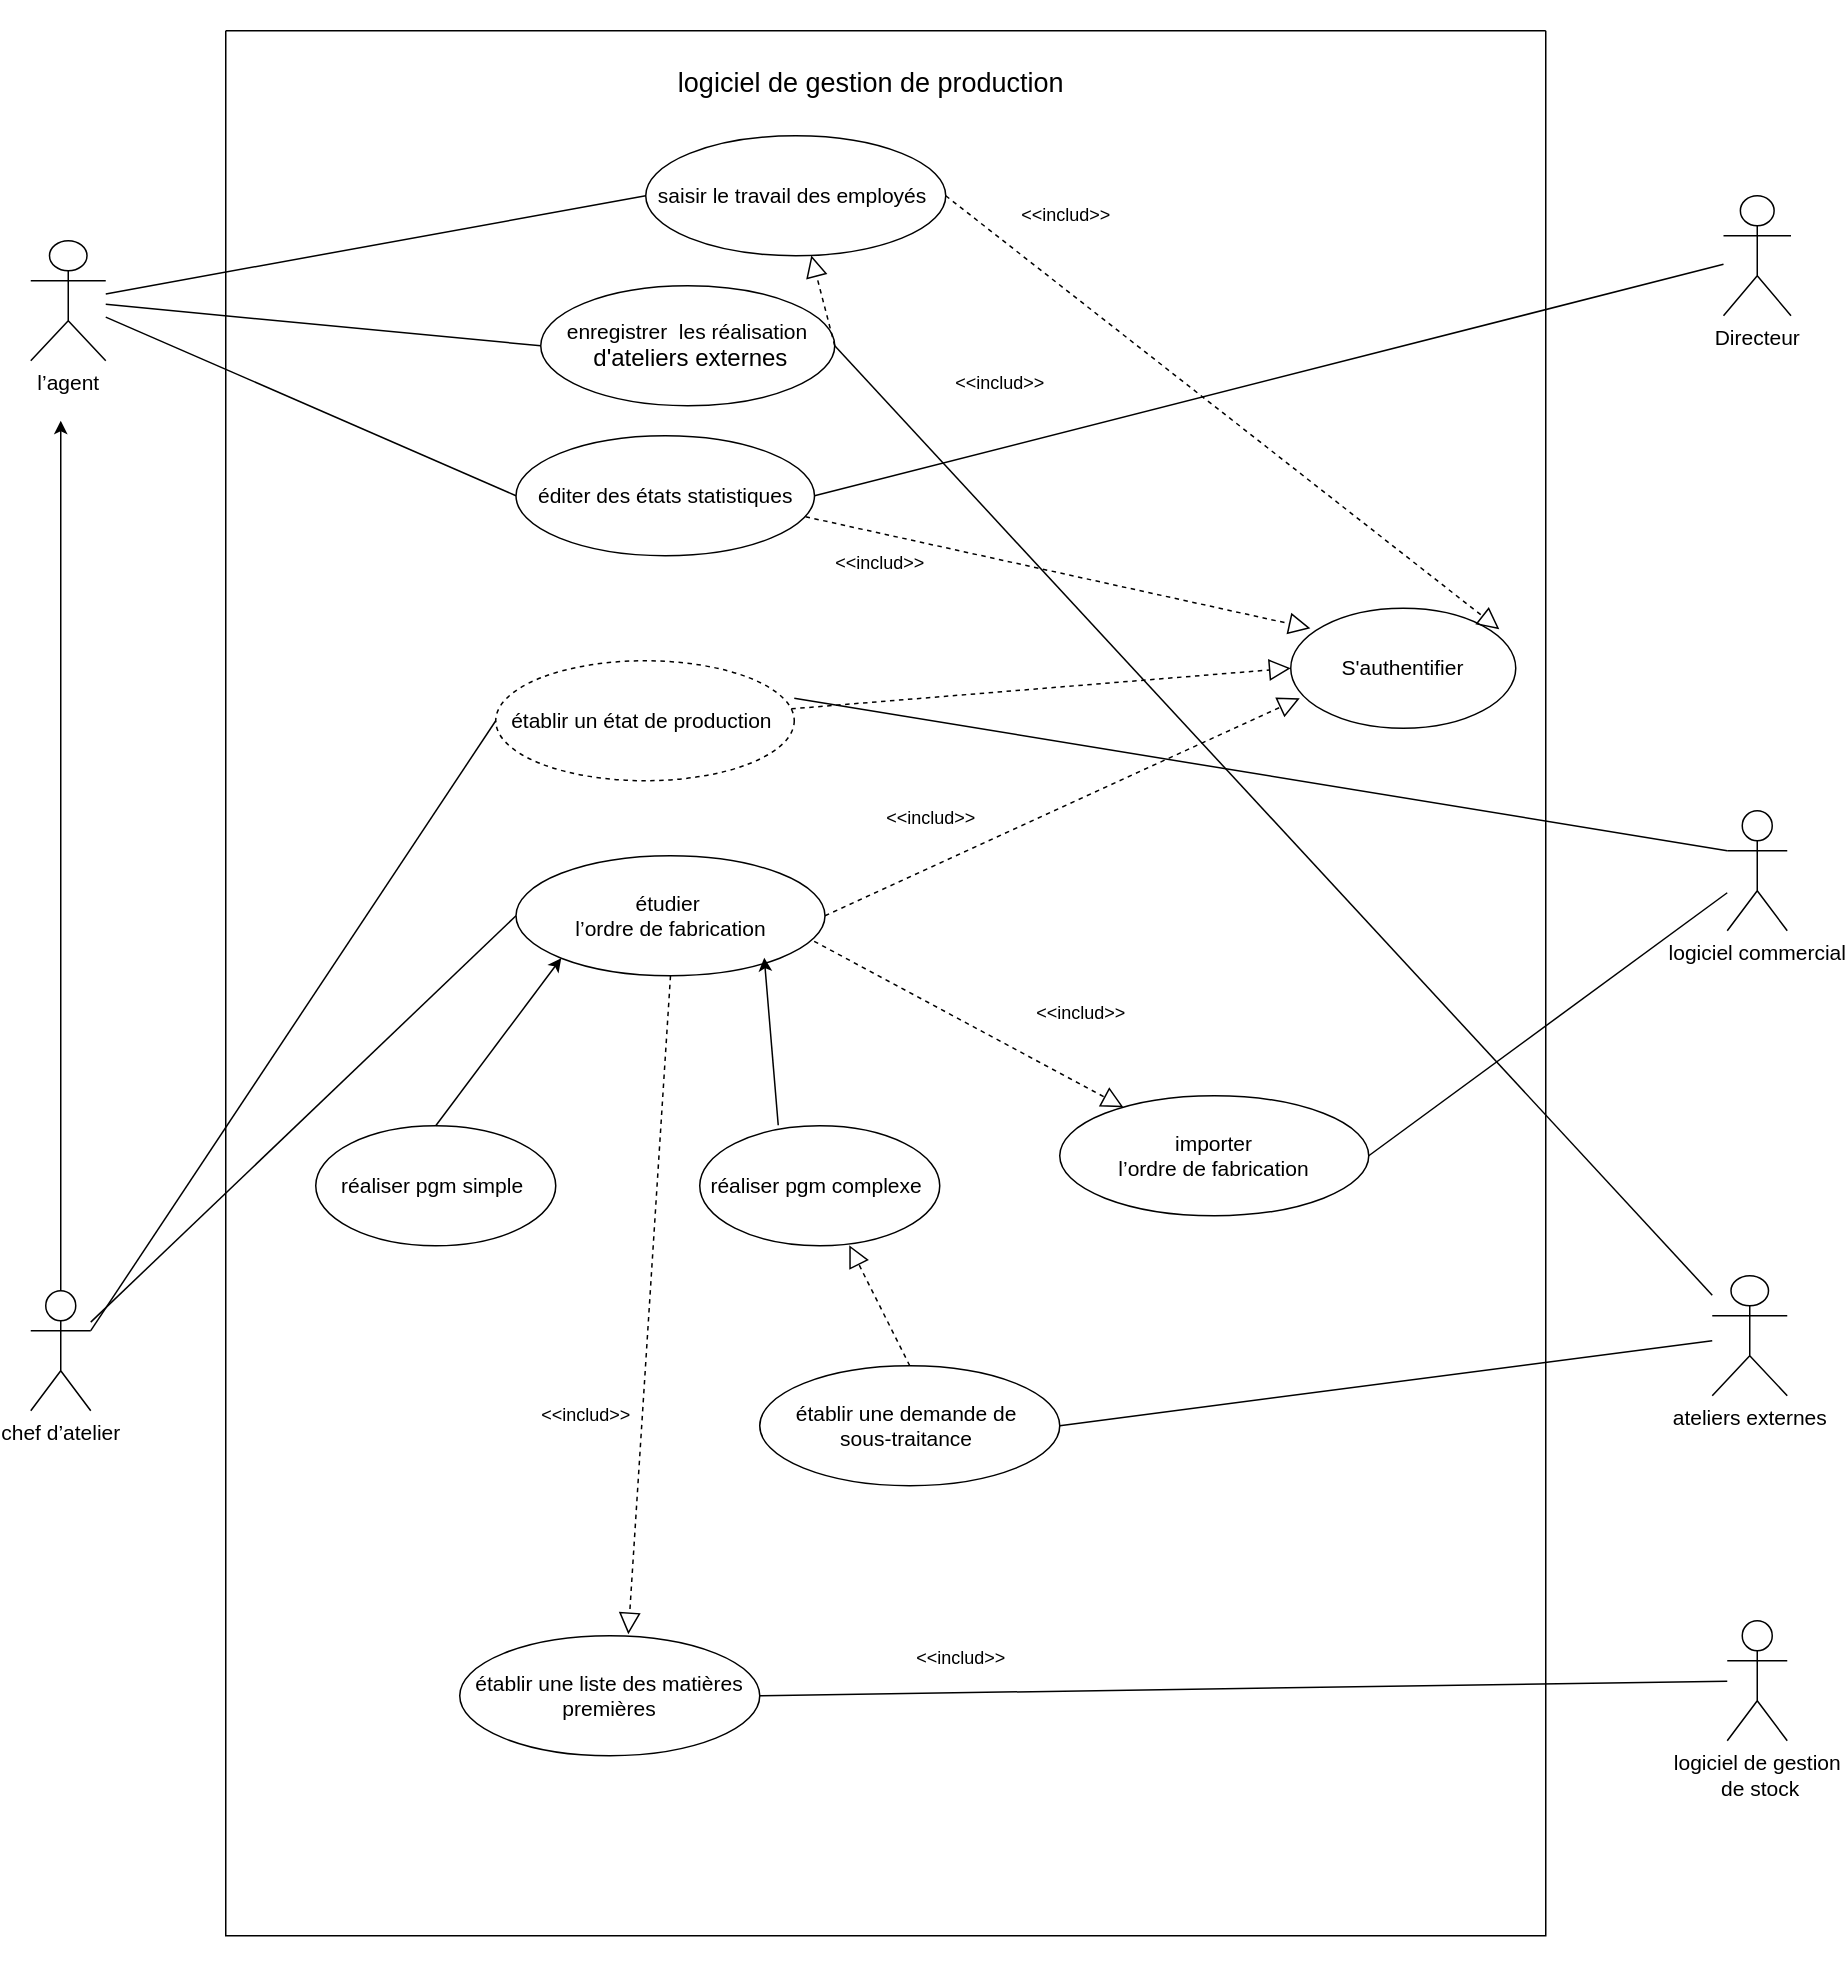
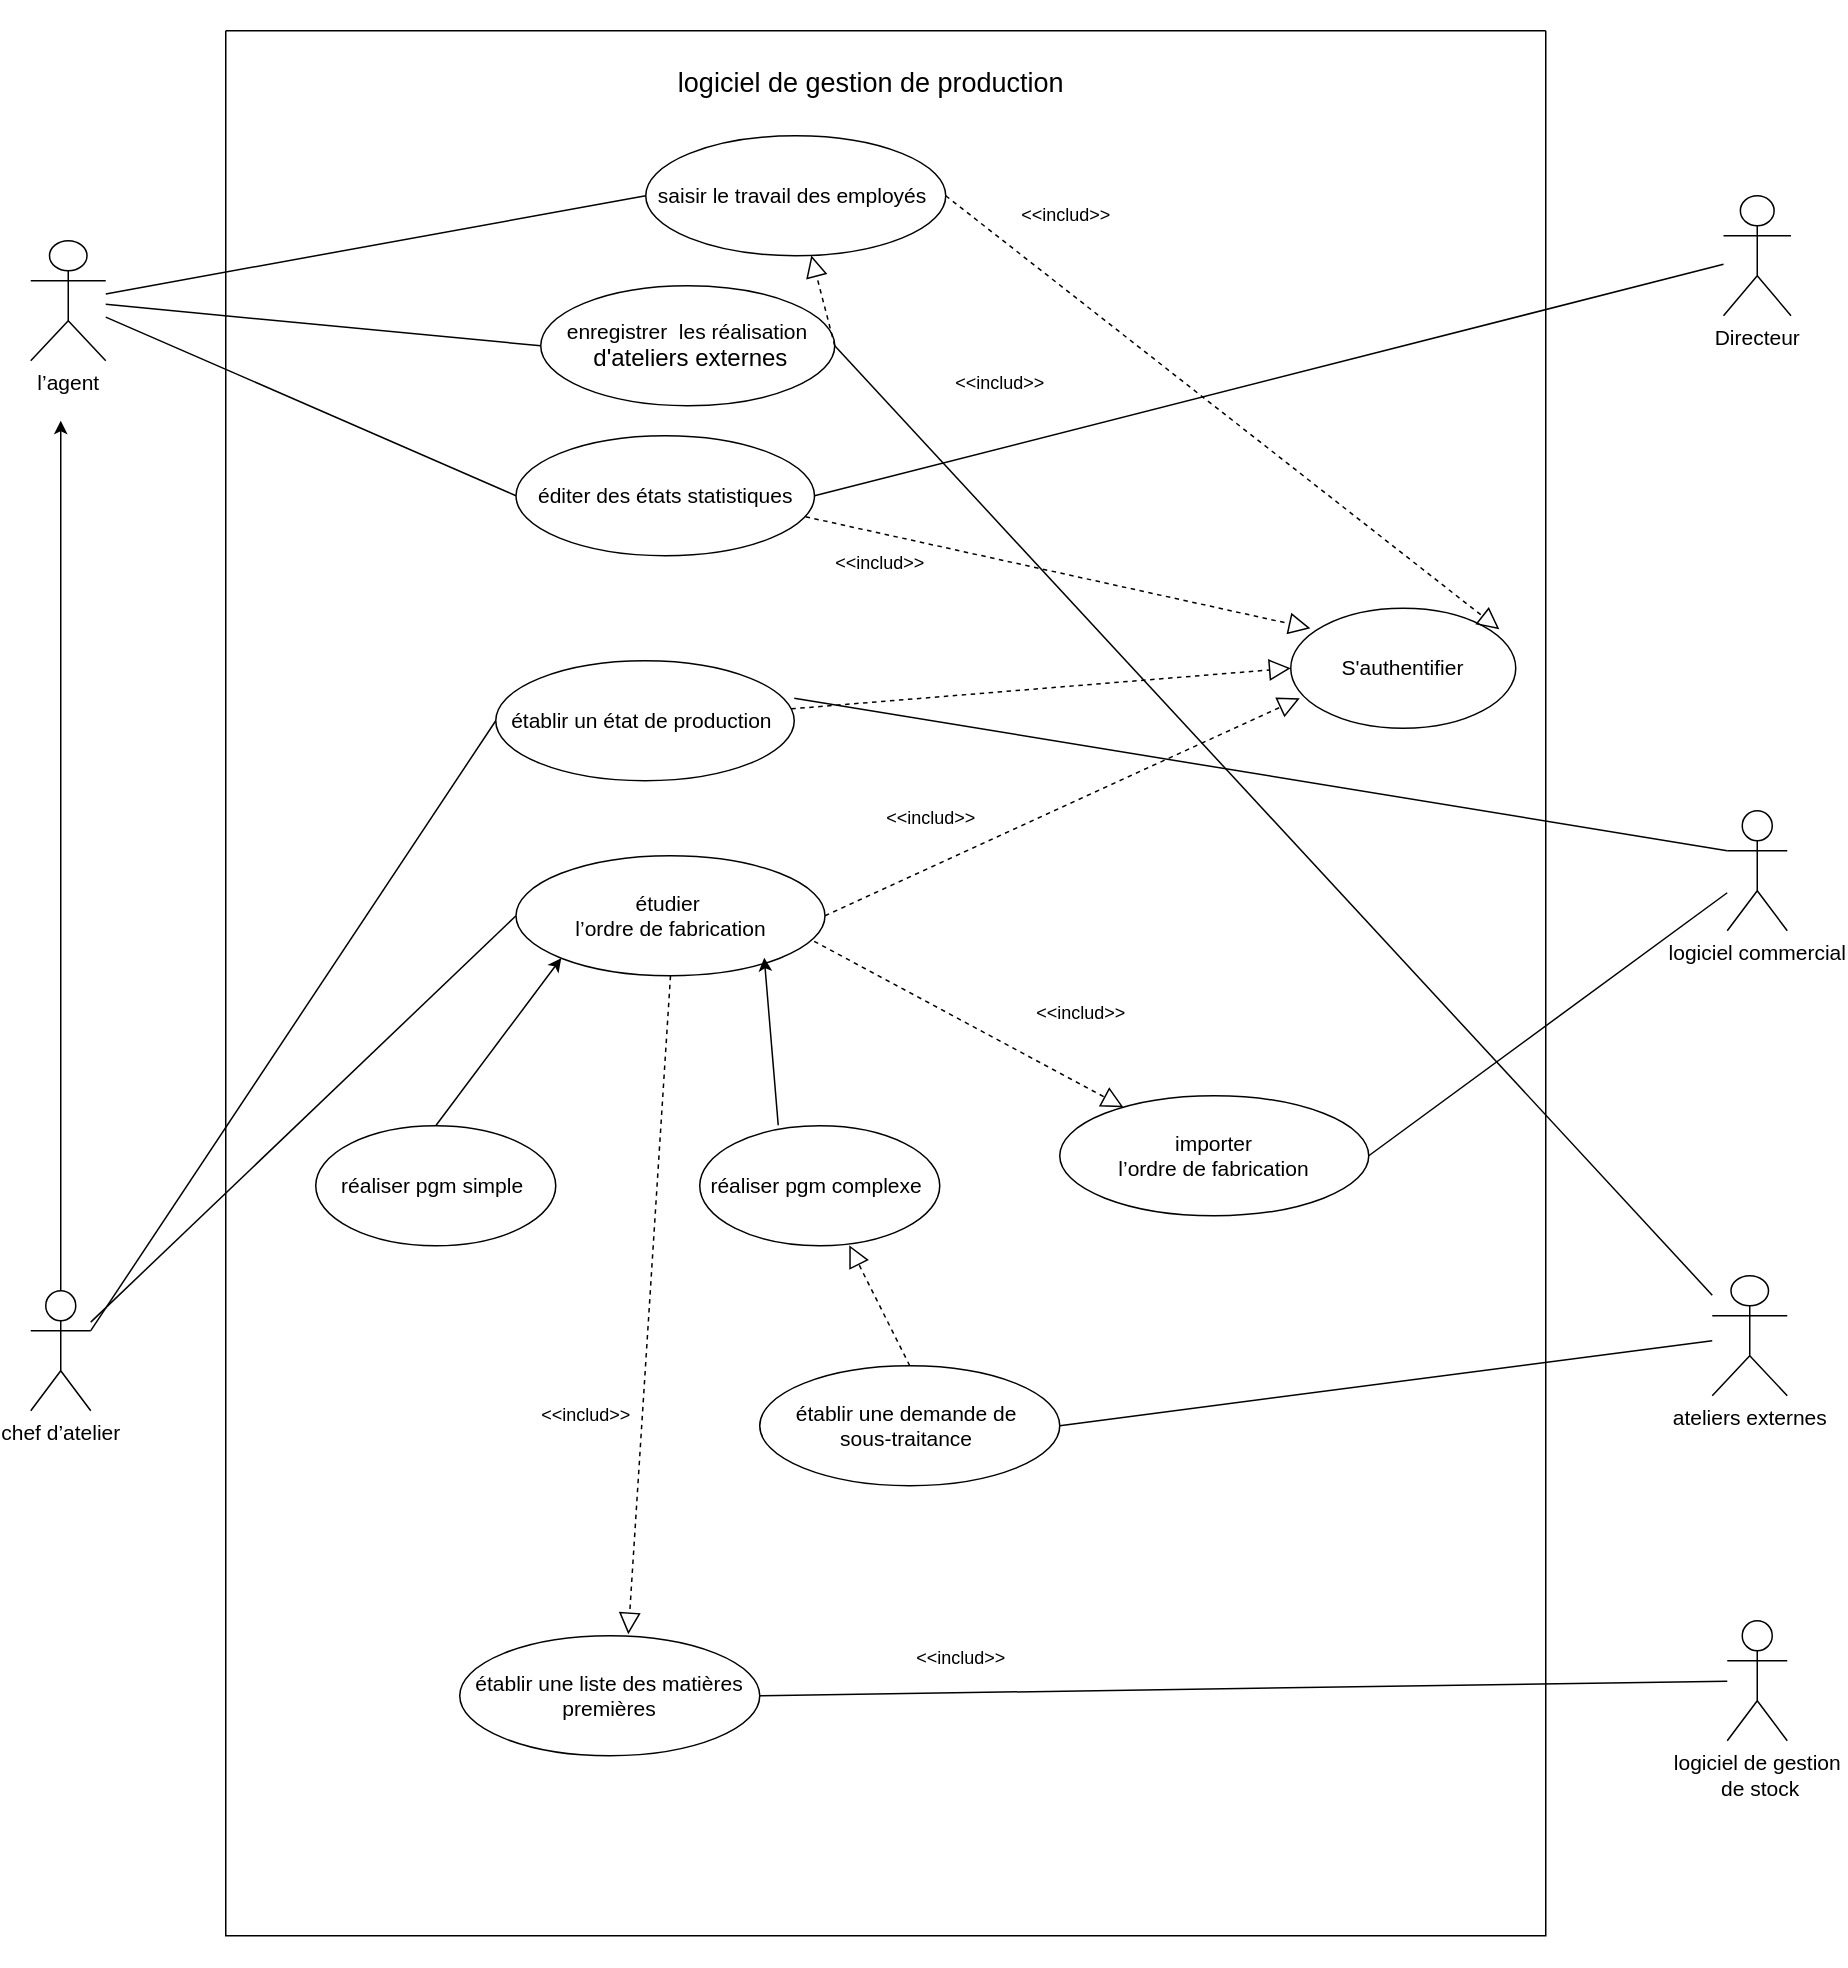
(645, 721) -> (645, 721)
